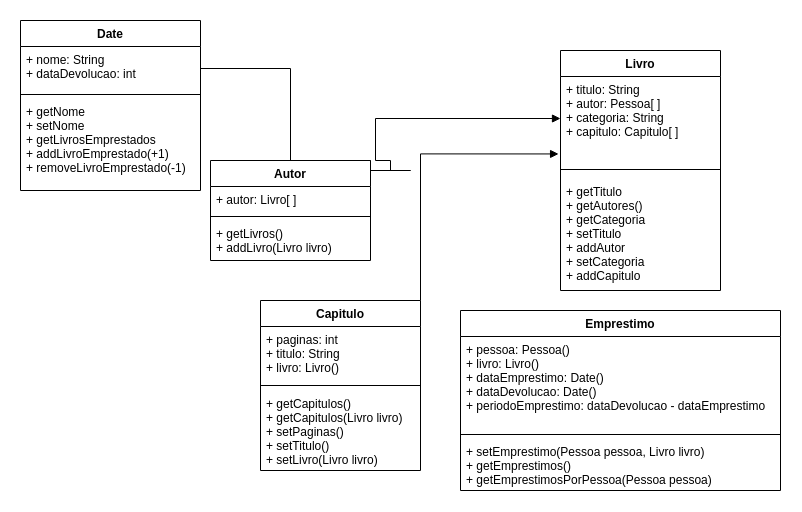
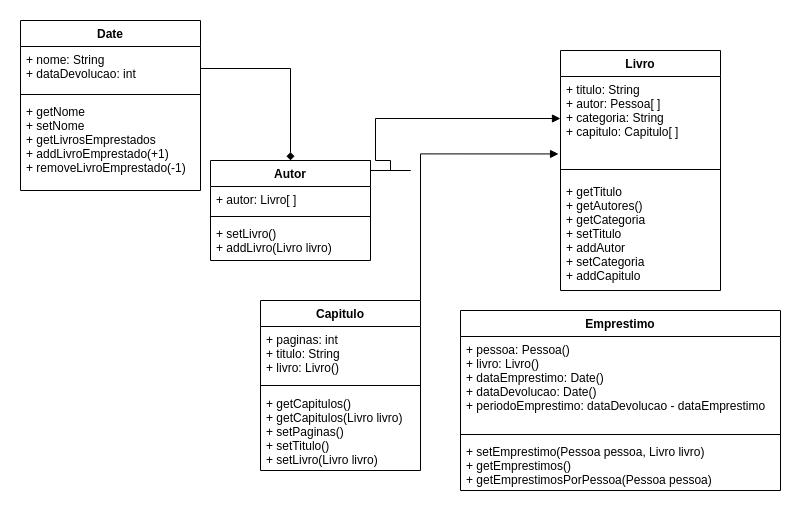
(291, 156) -> (291, 152)
(257, 234) -> (253, 234)
